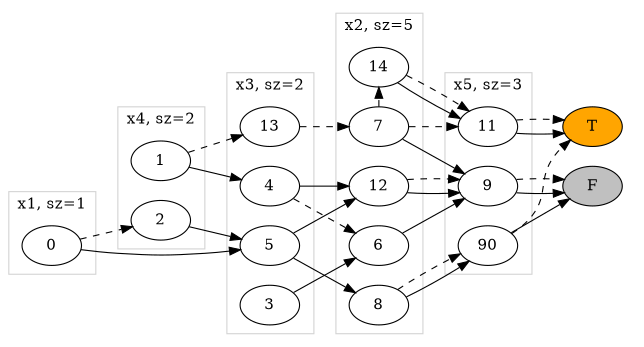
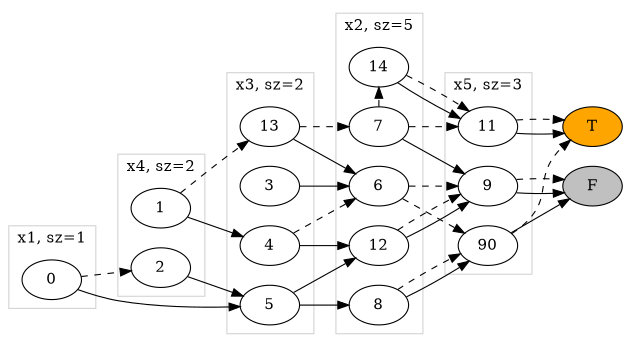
none -> (307, 147)
none -> (416, 206)
(430, 218) -> (435, 186)
